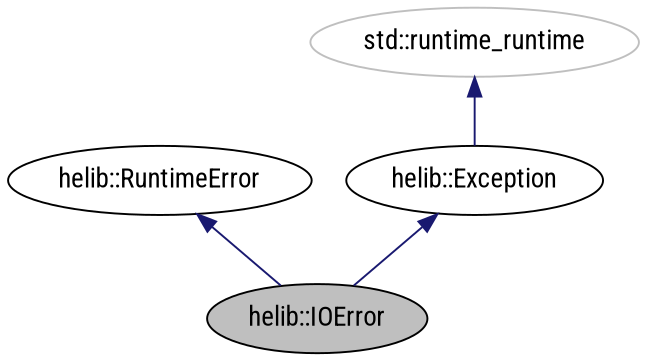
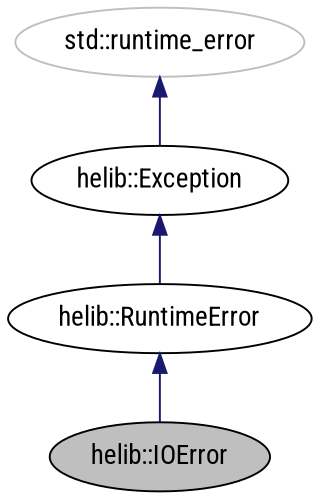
(475, 42) -> (160, 42)
(388, 256) -> (160, 259)
